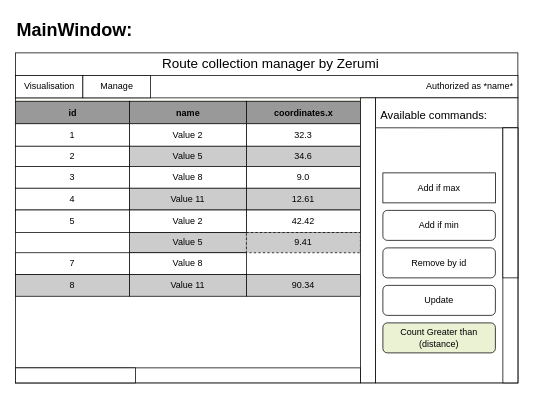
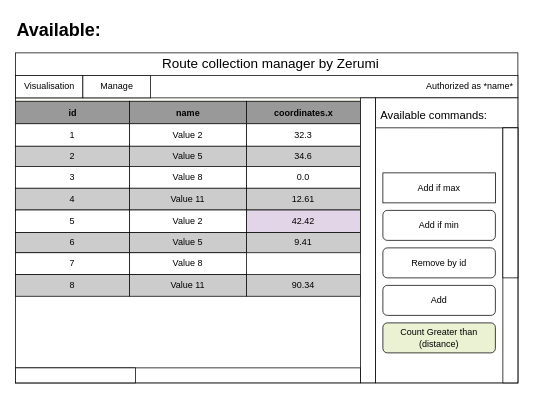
(65, 30) -> (58, 30)
(72, 156) -> (72, 156)
(303, 177) -> (303, 177)
(72, 199) -> (72, 199)
(303, 221) -> (303, 221)
none -> (72, 243)
(303, 243) -> (303, 243)
(439, 300) -> (439, 300)
